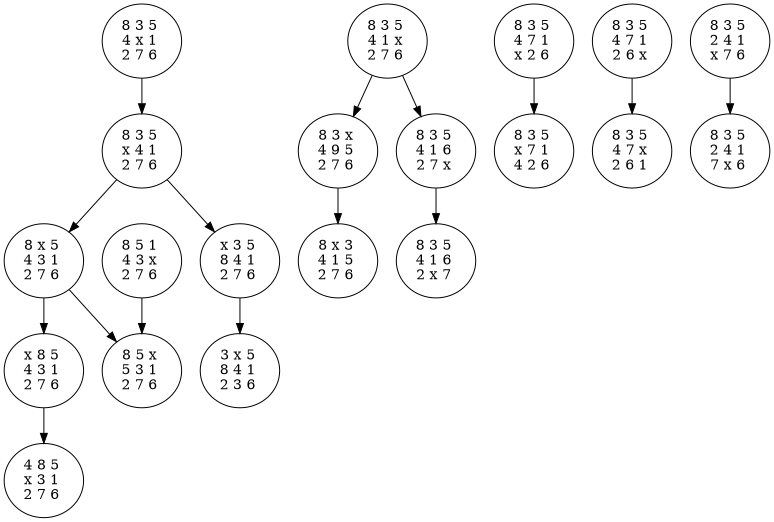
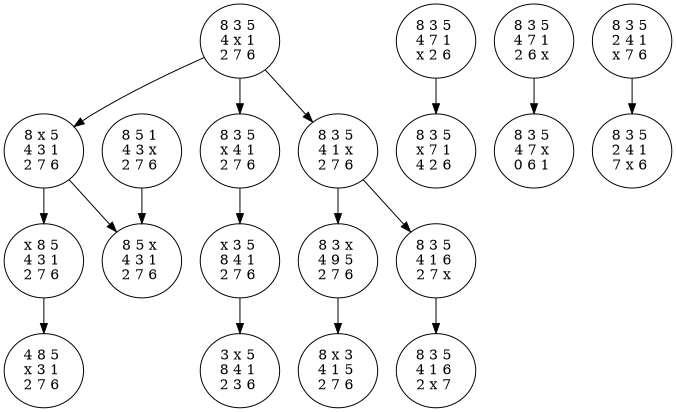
none -> (285, 92)
(632, 151) -> (534, 151)
(96, 202) -> (142, 87)
(142, 371) -> (142, 261)
